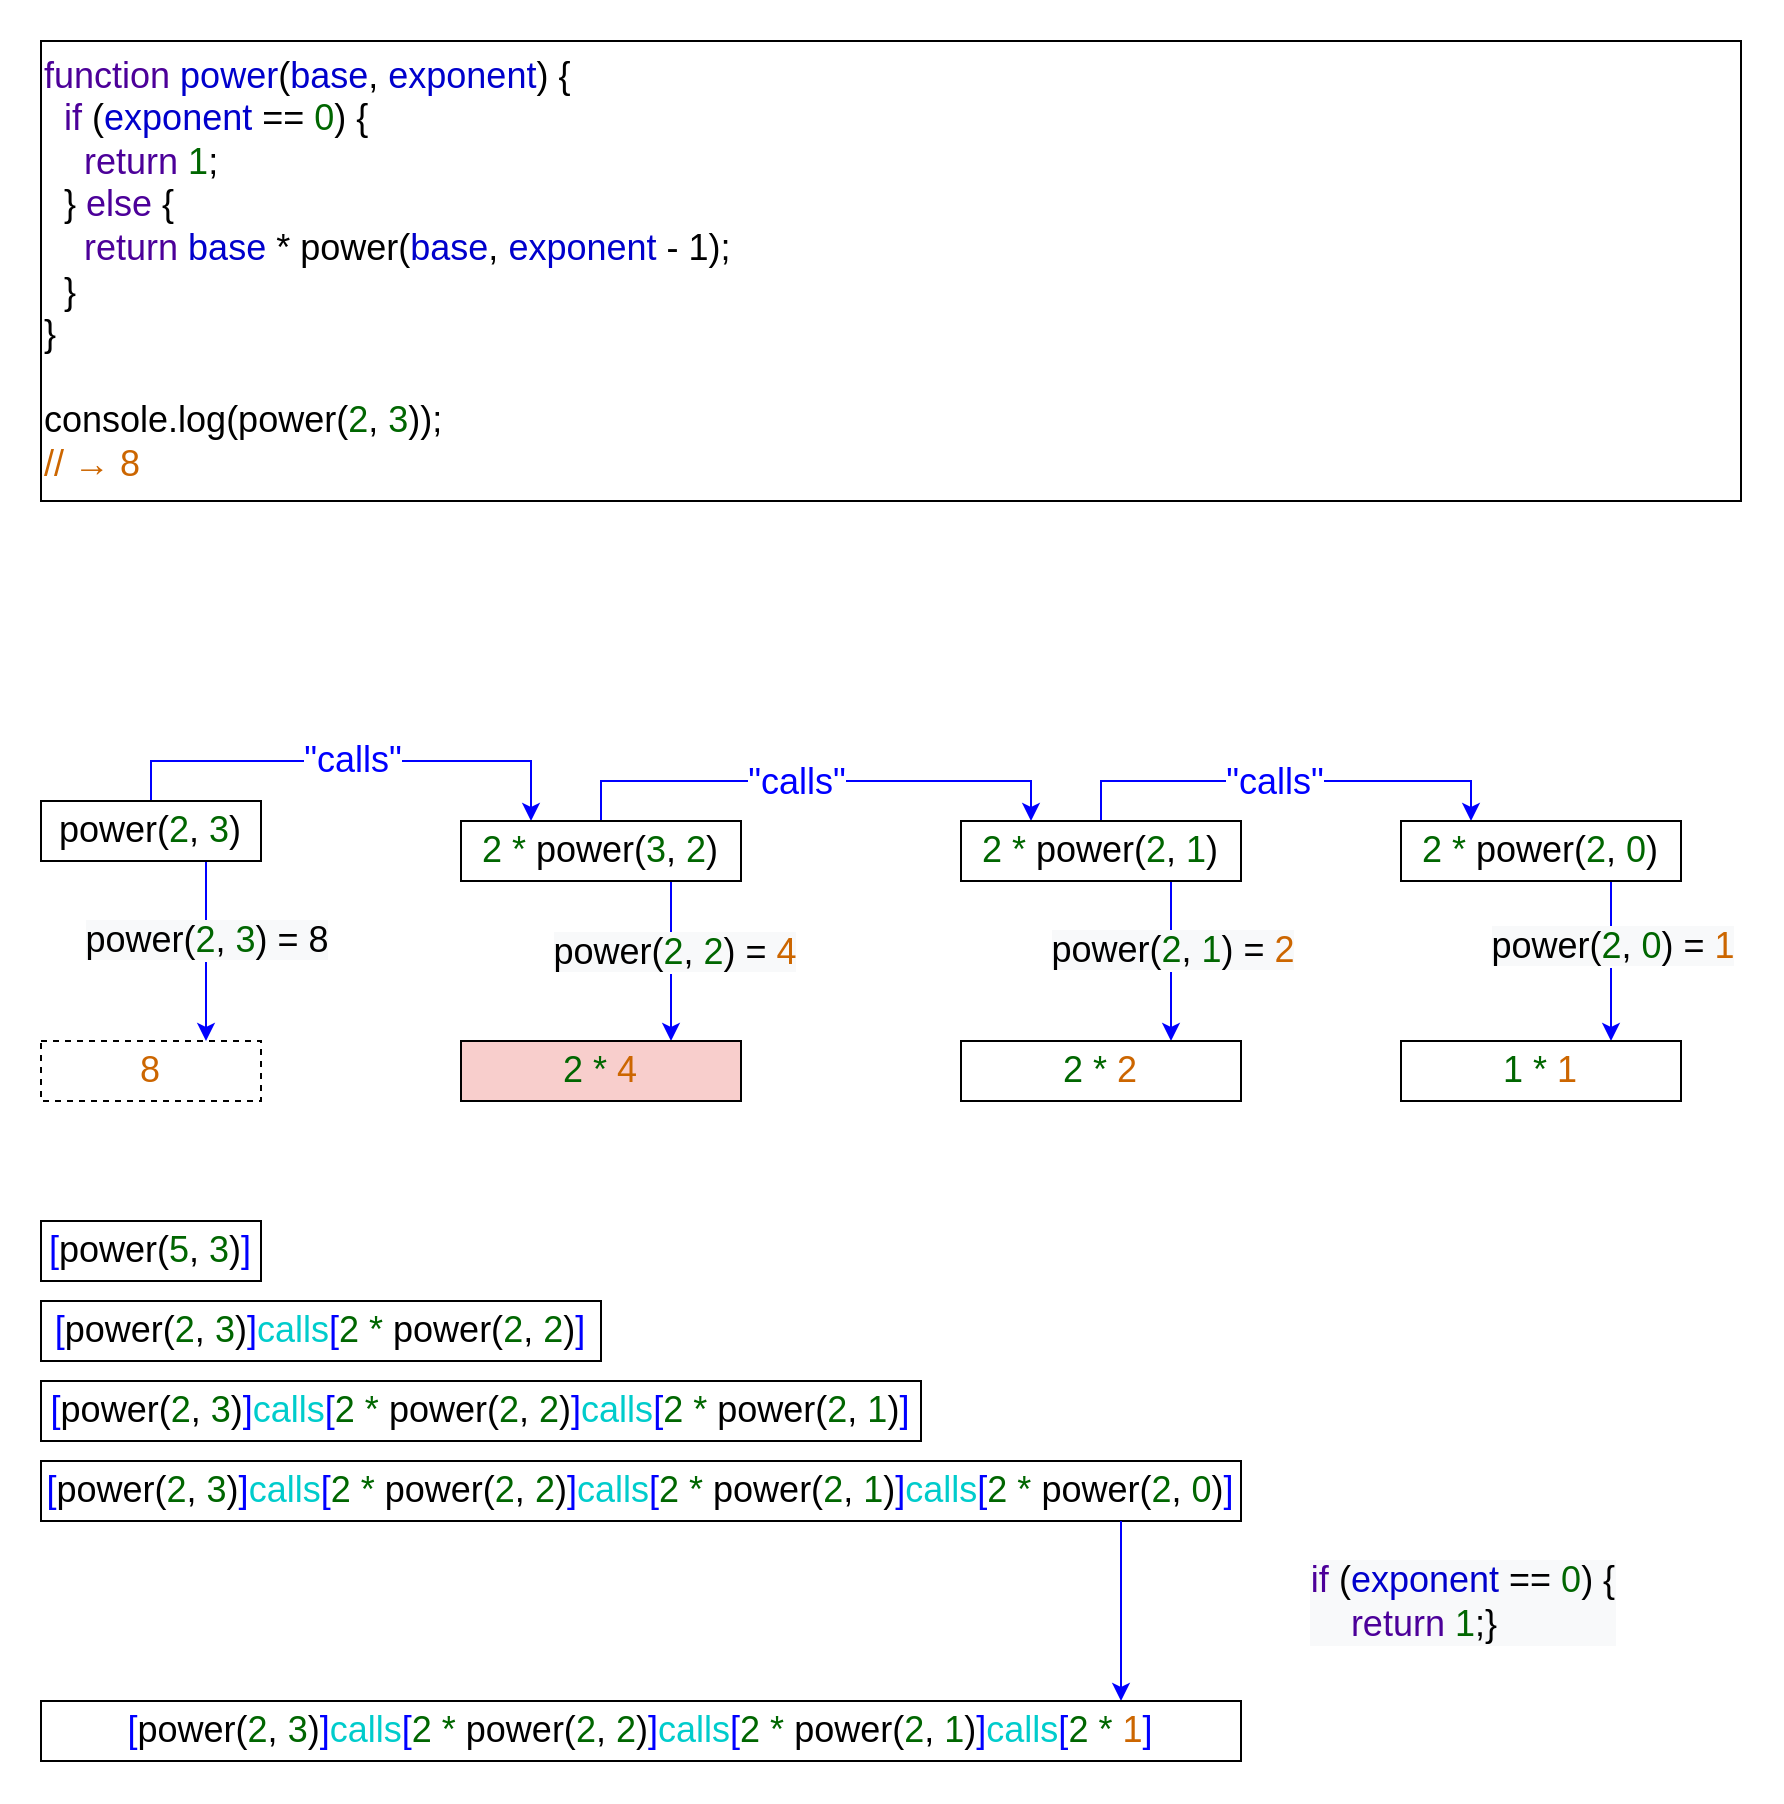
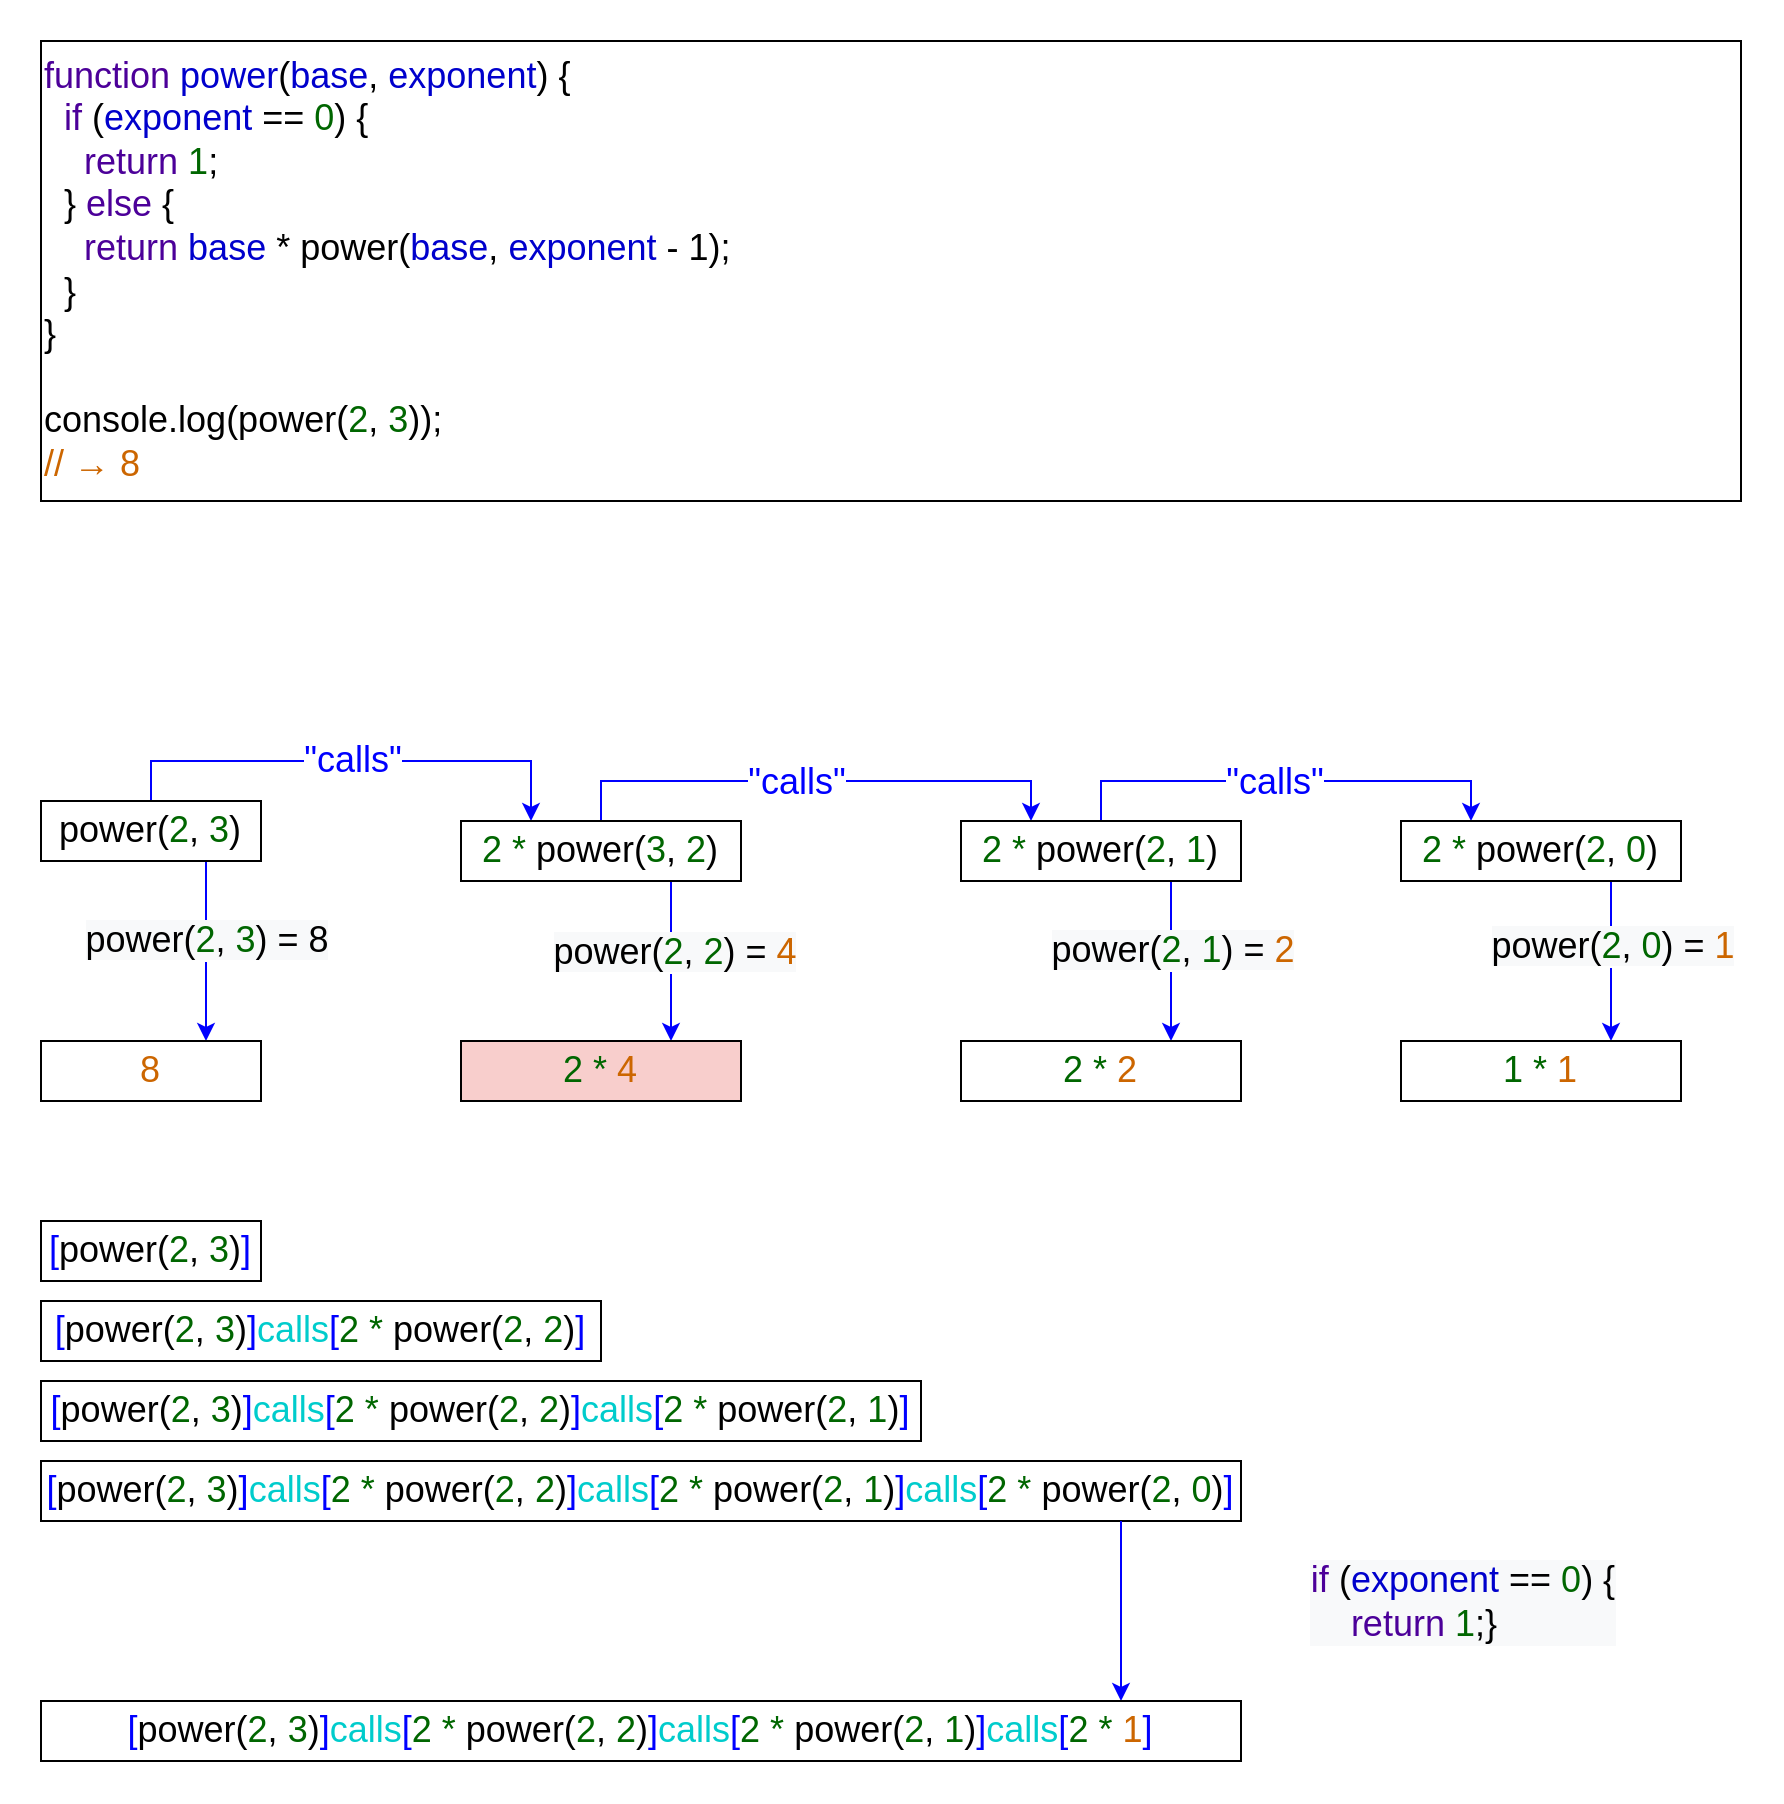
(151, 1071) -> (151, 1071)
(151, 1251) -> (151, 1251)
